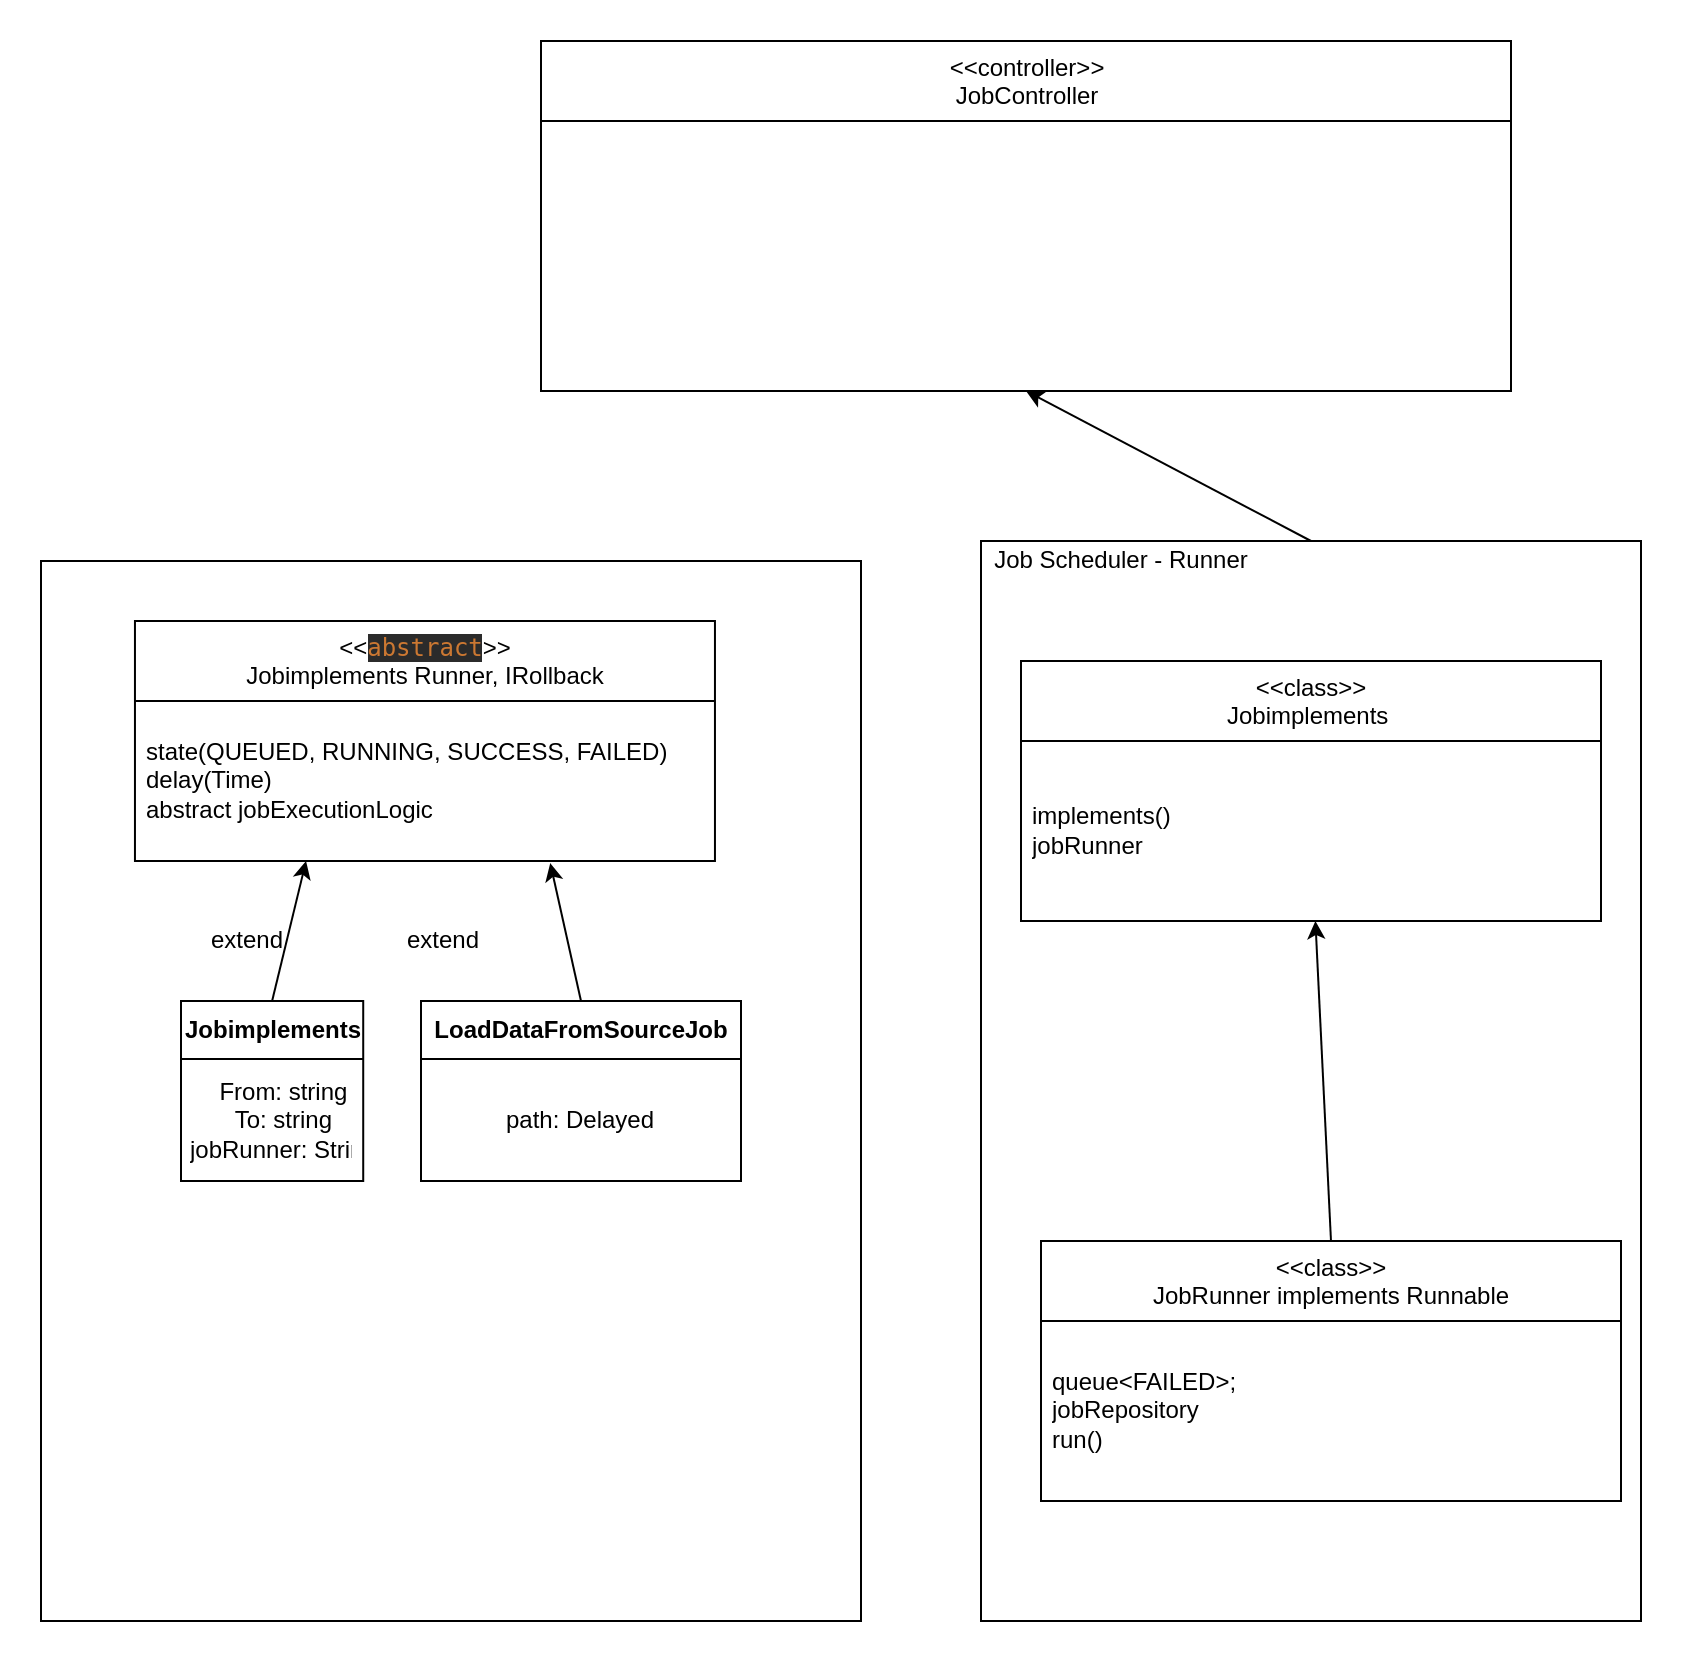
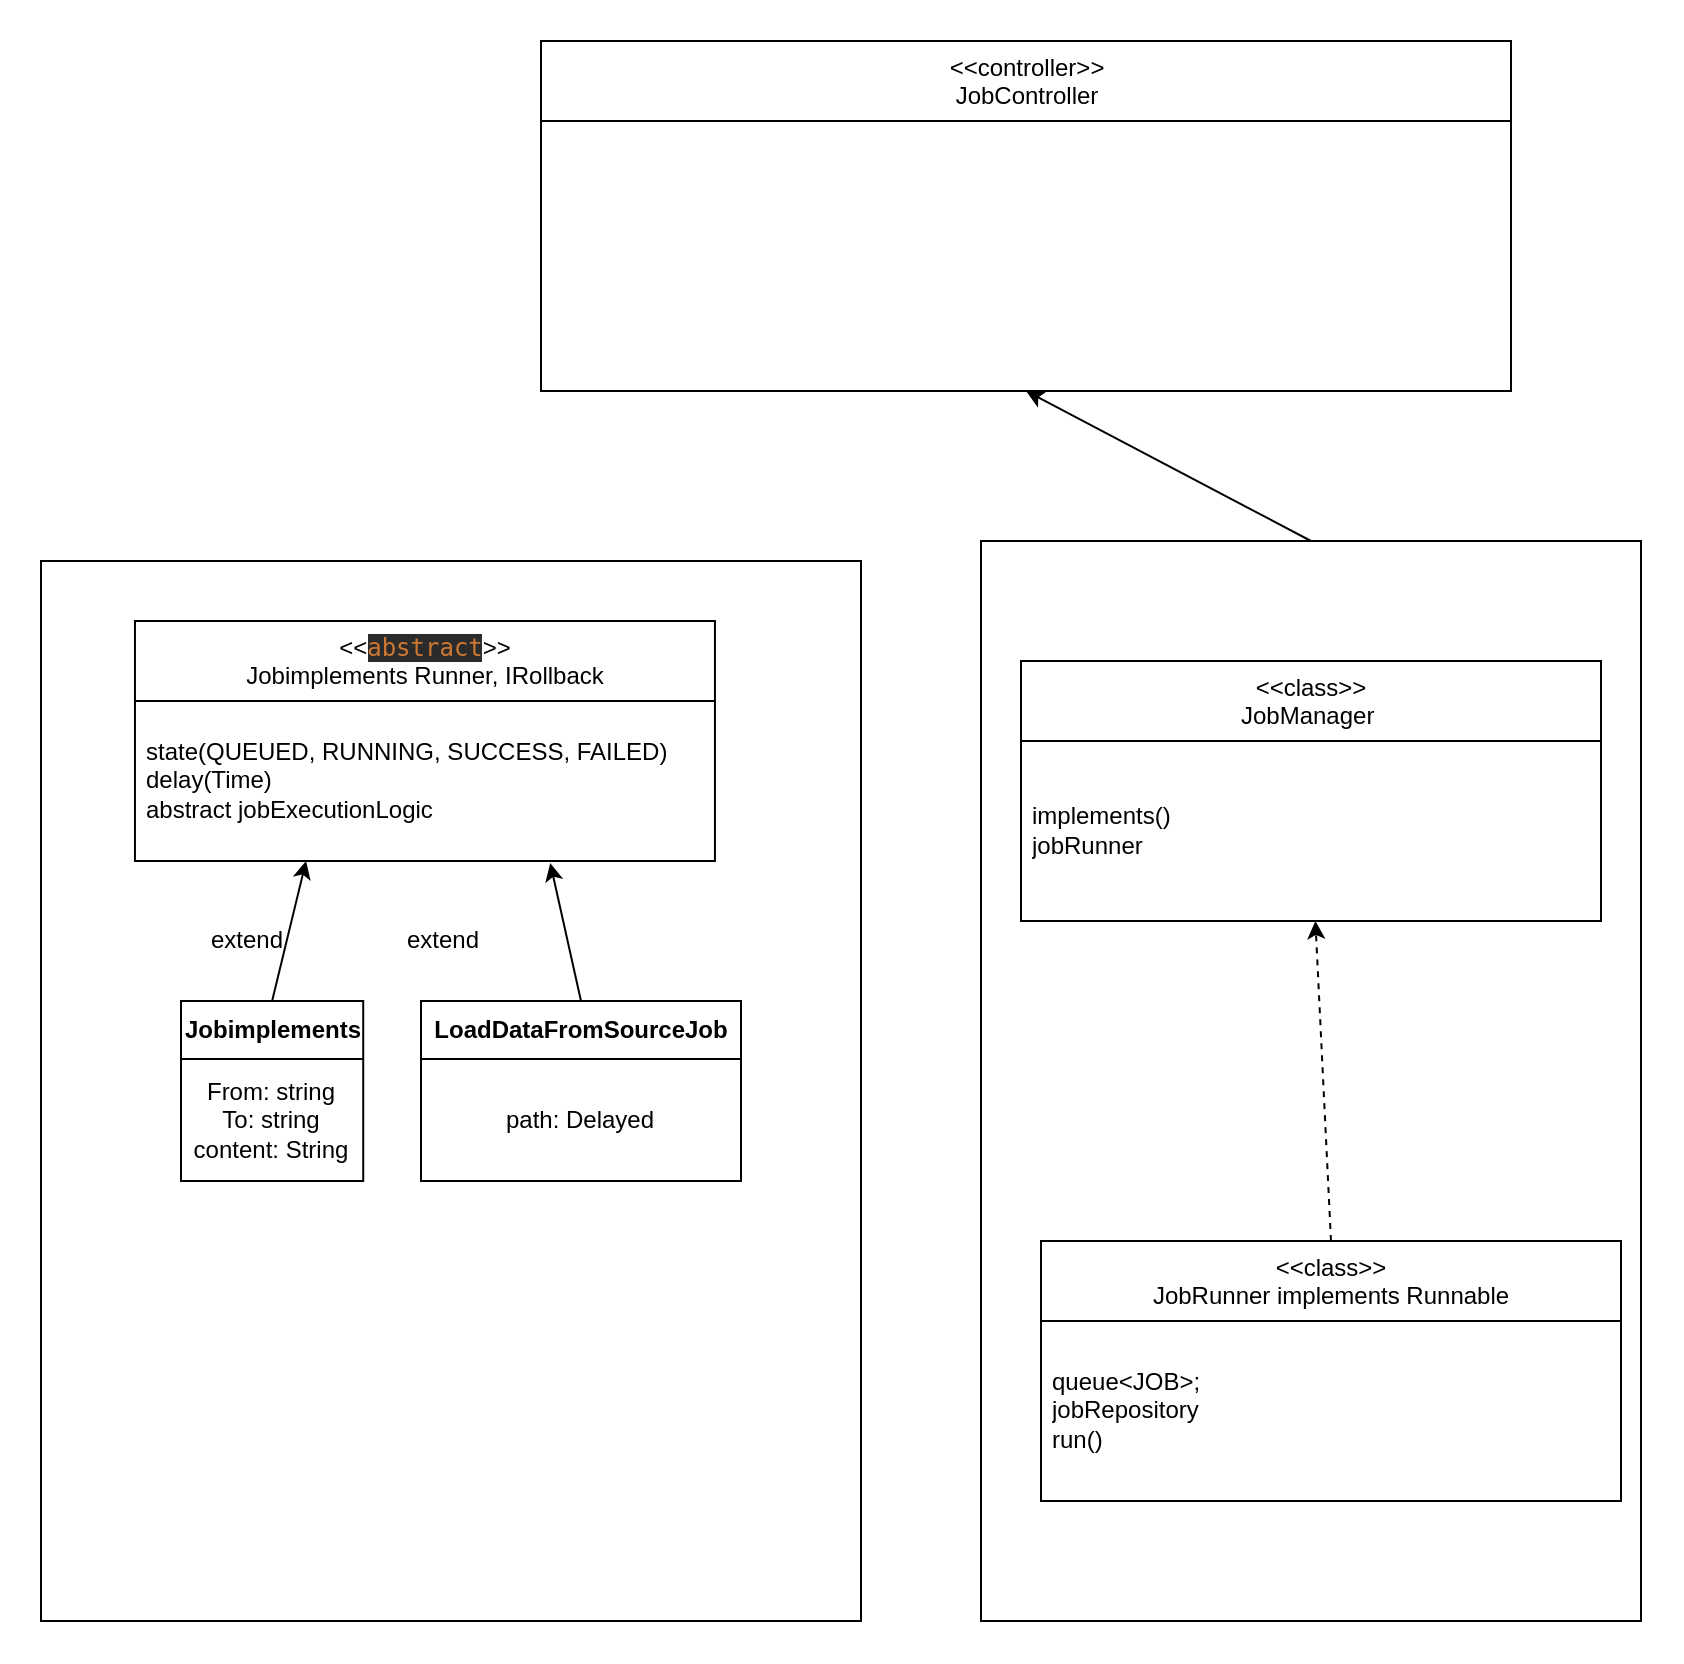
(1121, 561) -> none
(1312, 704) -> (1312, 704)
(1324, 1088) -> (1324, 1088)
(272, 1121) -> (272, 1121)
(1144, 1411) -> (1137, 1411)
